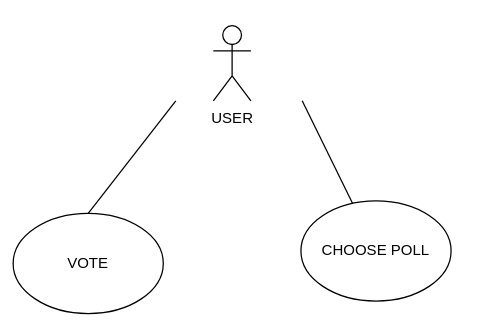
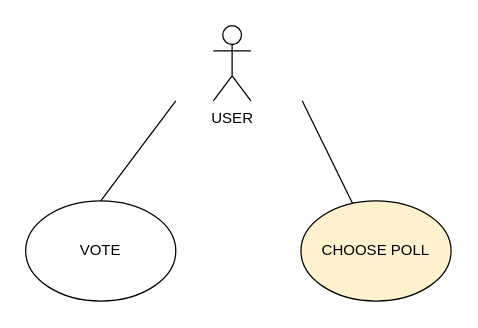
(376, 251) -> (376, 251)
(88, 263) -> (101, 251)
